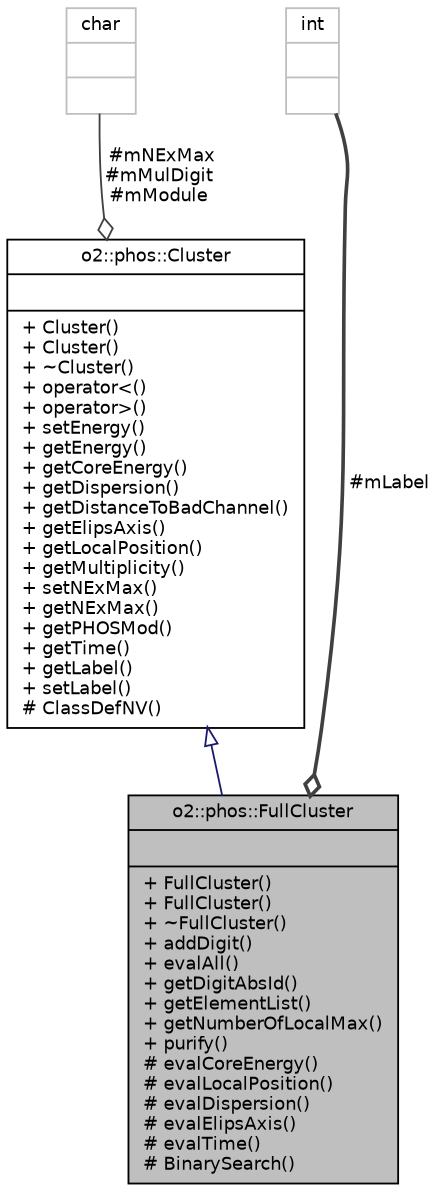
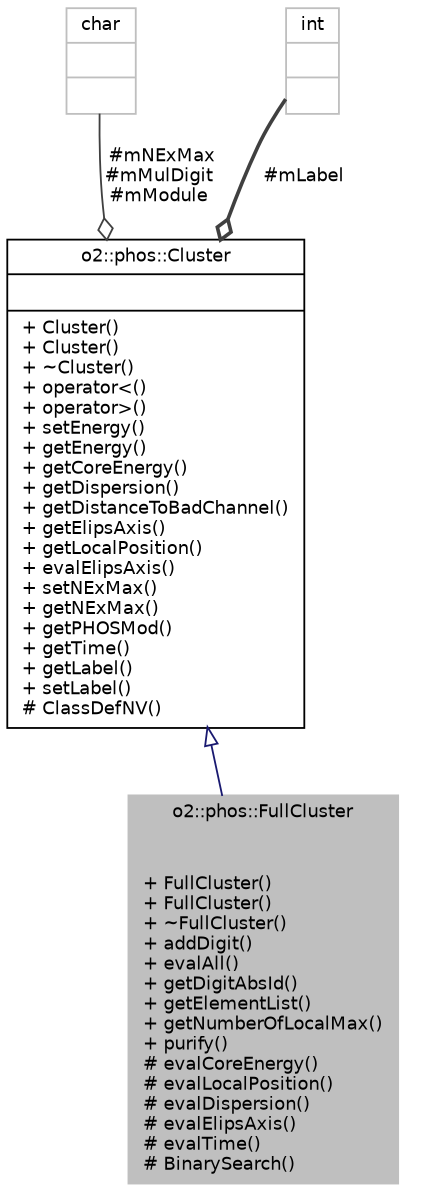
(343, 444) -> (253, 157)
(104, 569) -> (99, 569)
(263, 989) -> (263, 989)
